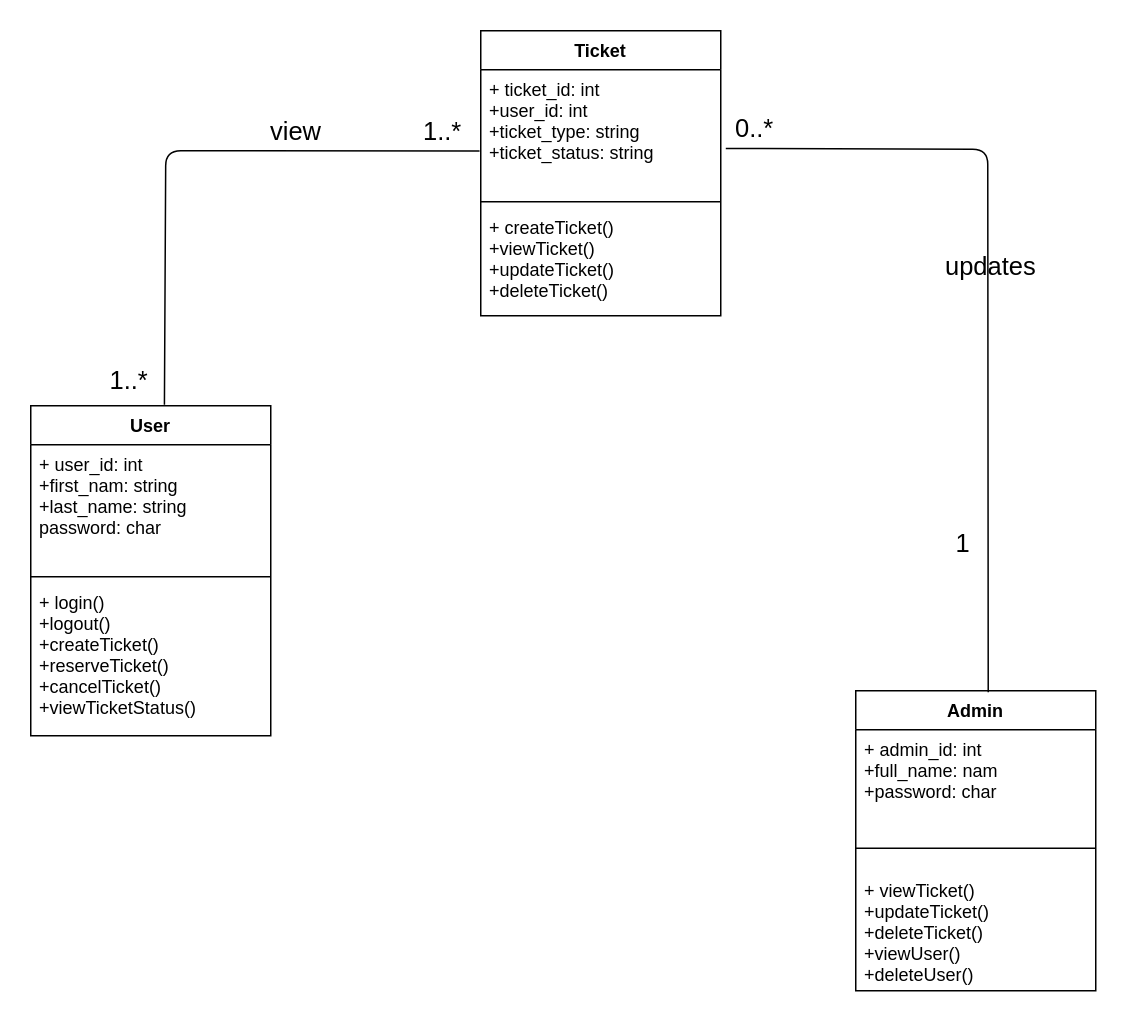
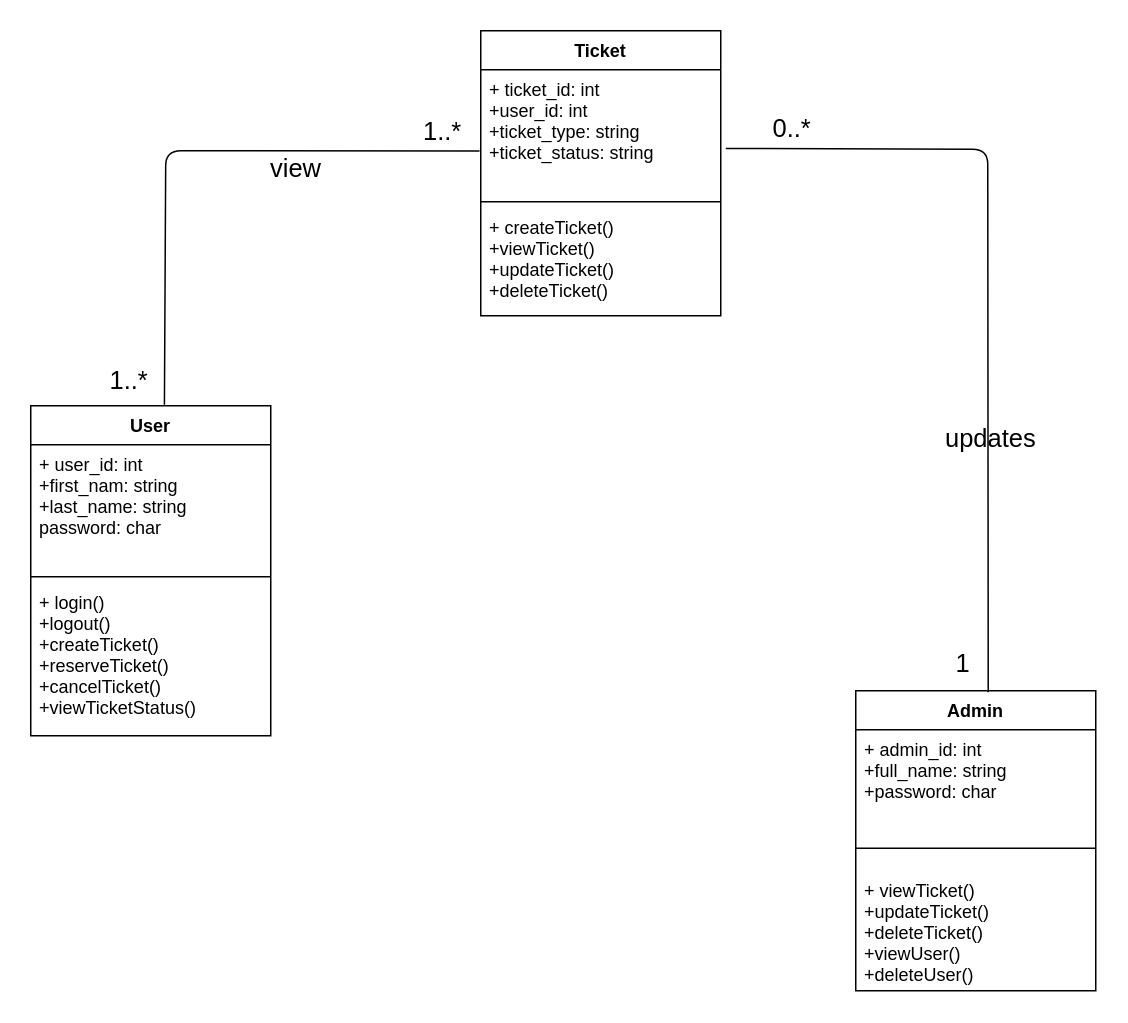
(763, 125) -> (800, 125)
(298, 128) -> (298, 166)
(1003, 263) -> (1003, 436)
(968, 541) -> (968, 661)
(926, 750) -> (926, 750)
